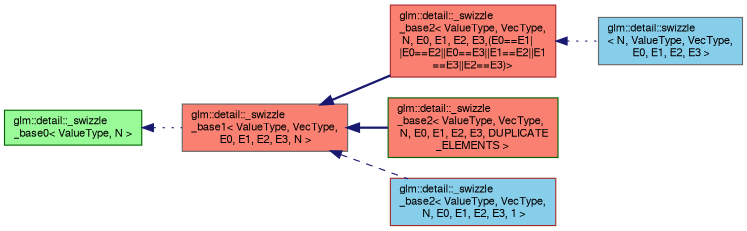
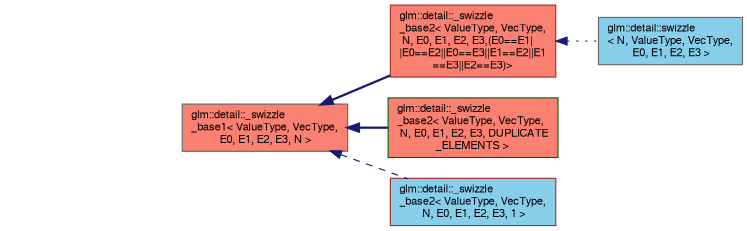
(73, 128) -> none
